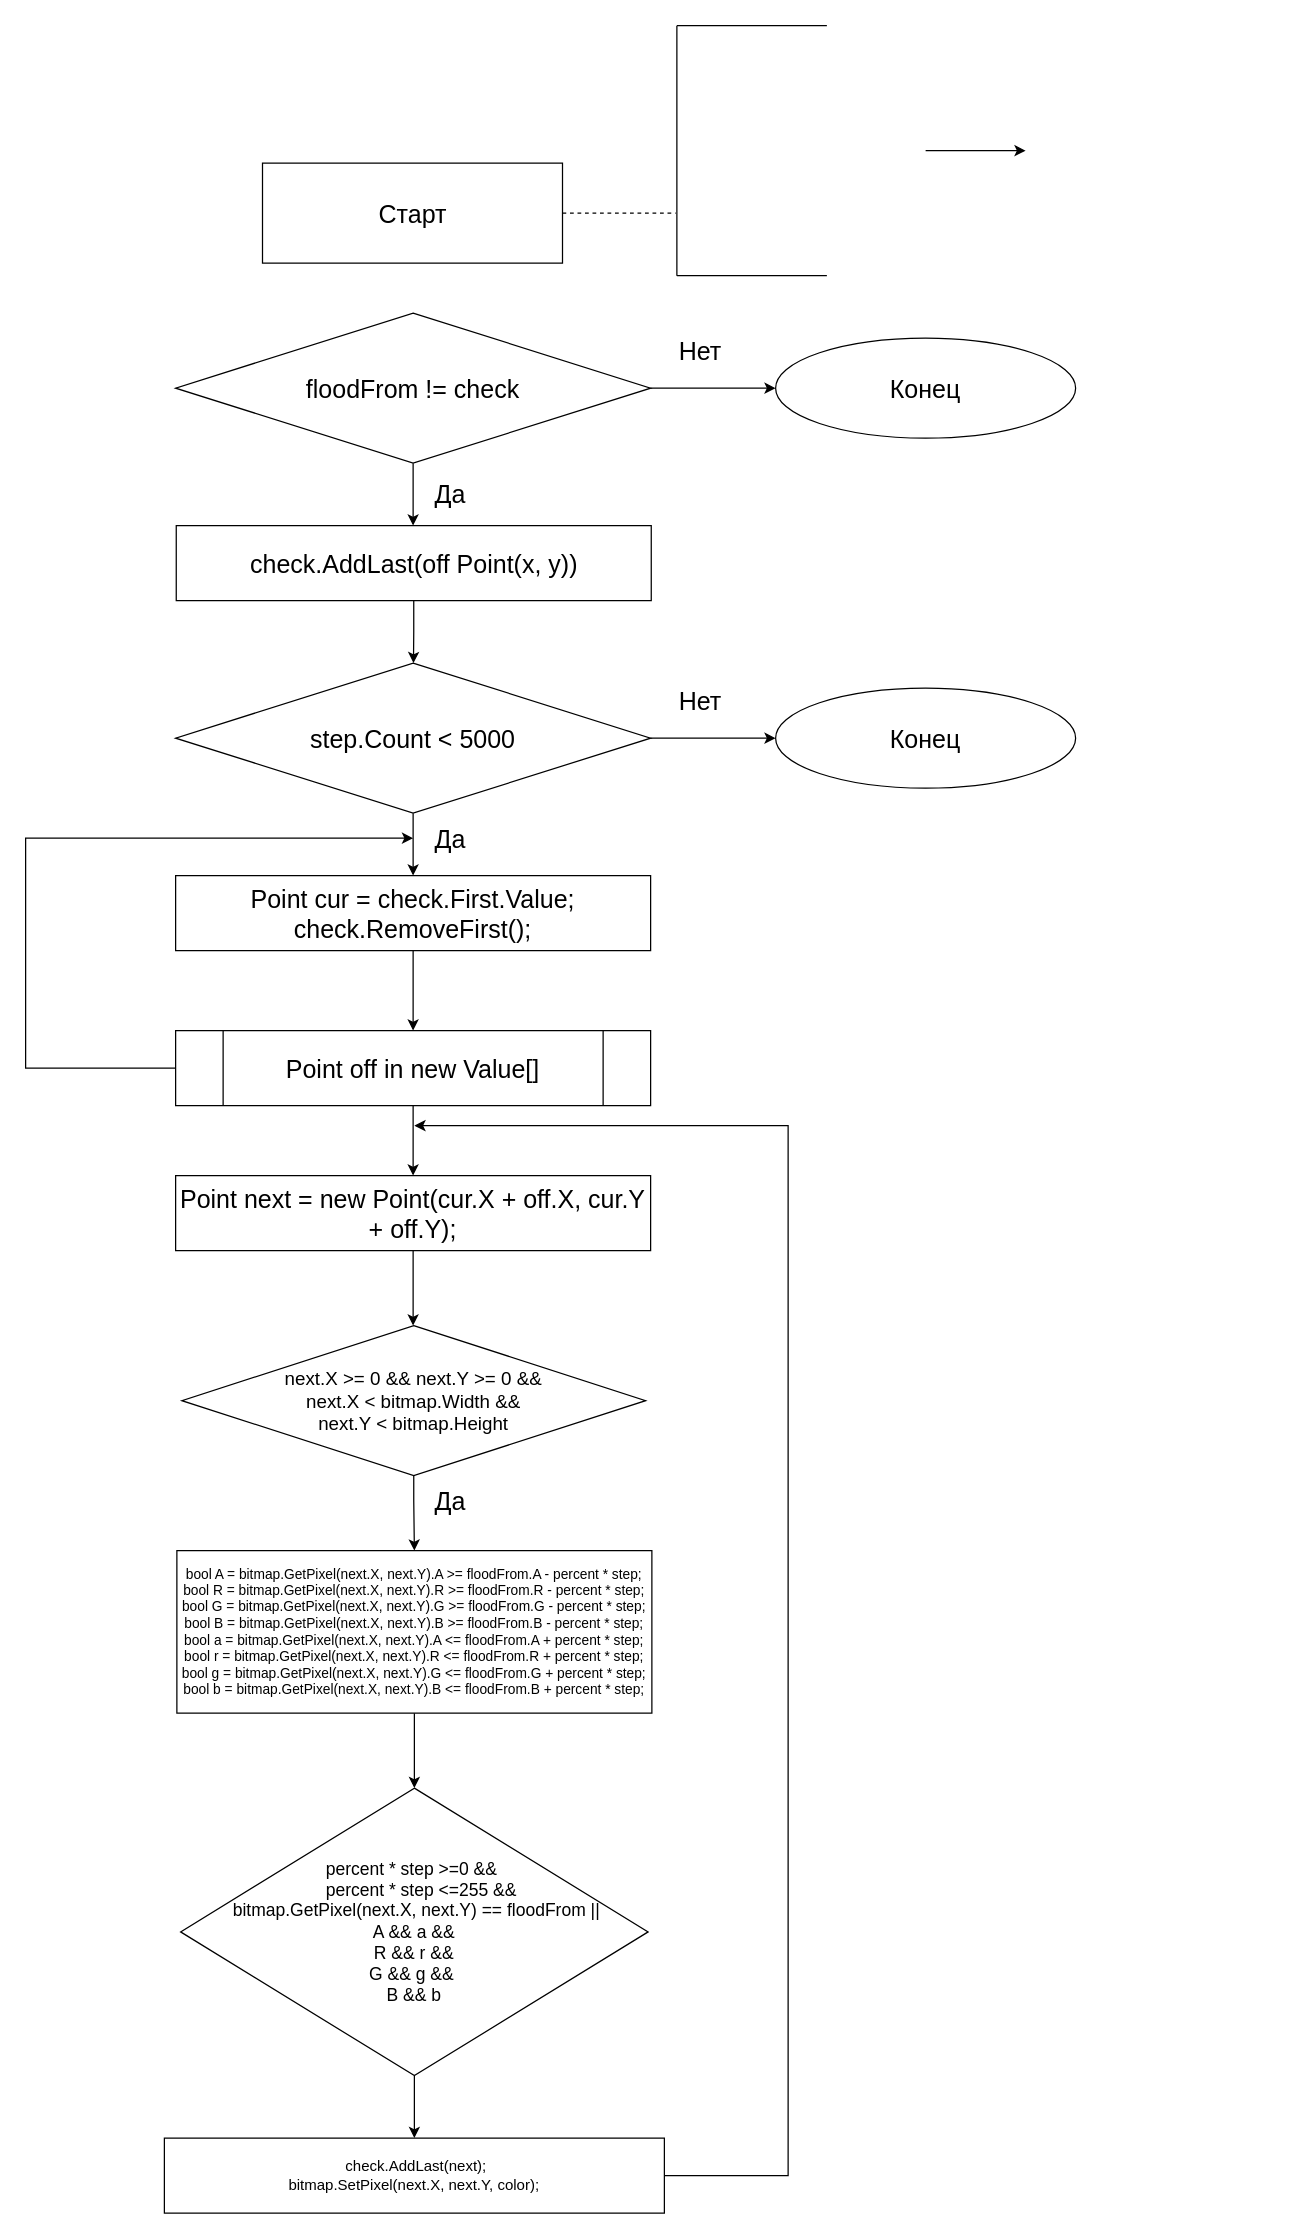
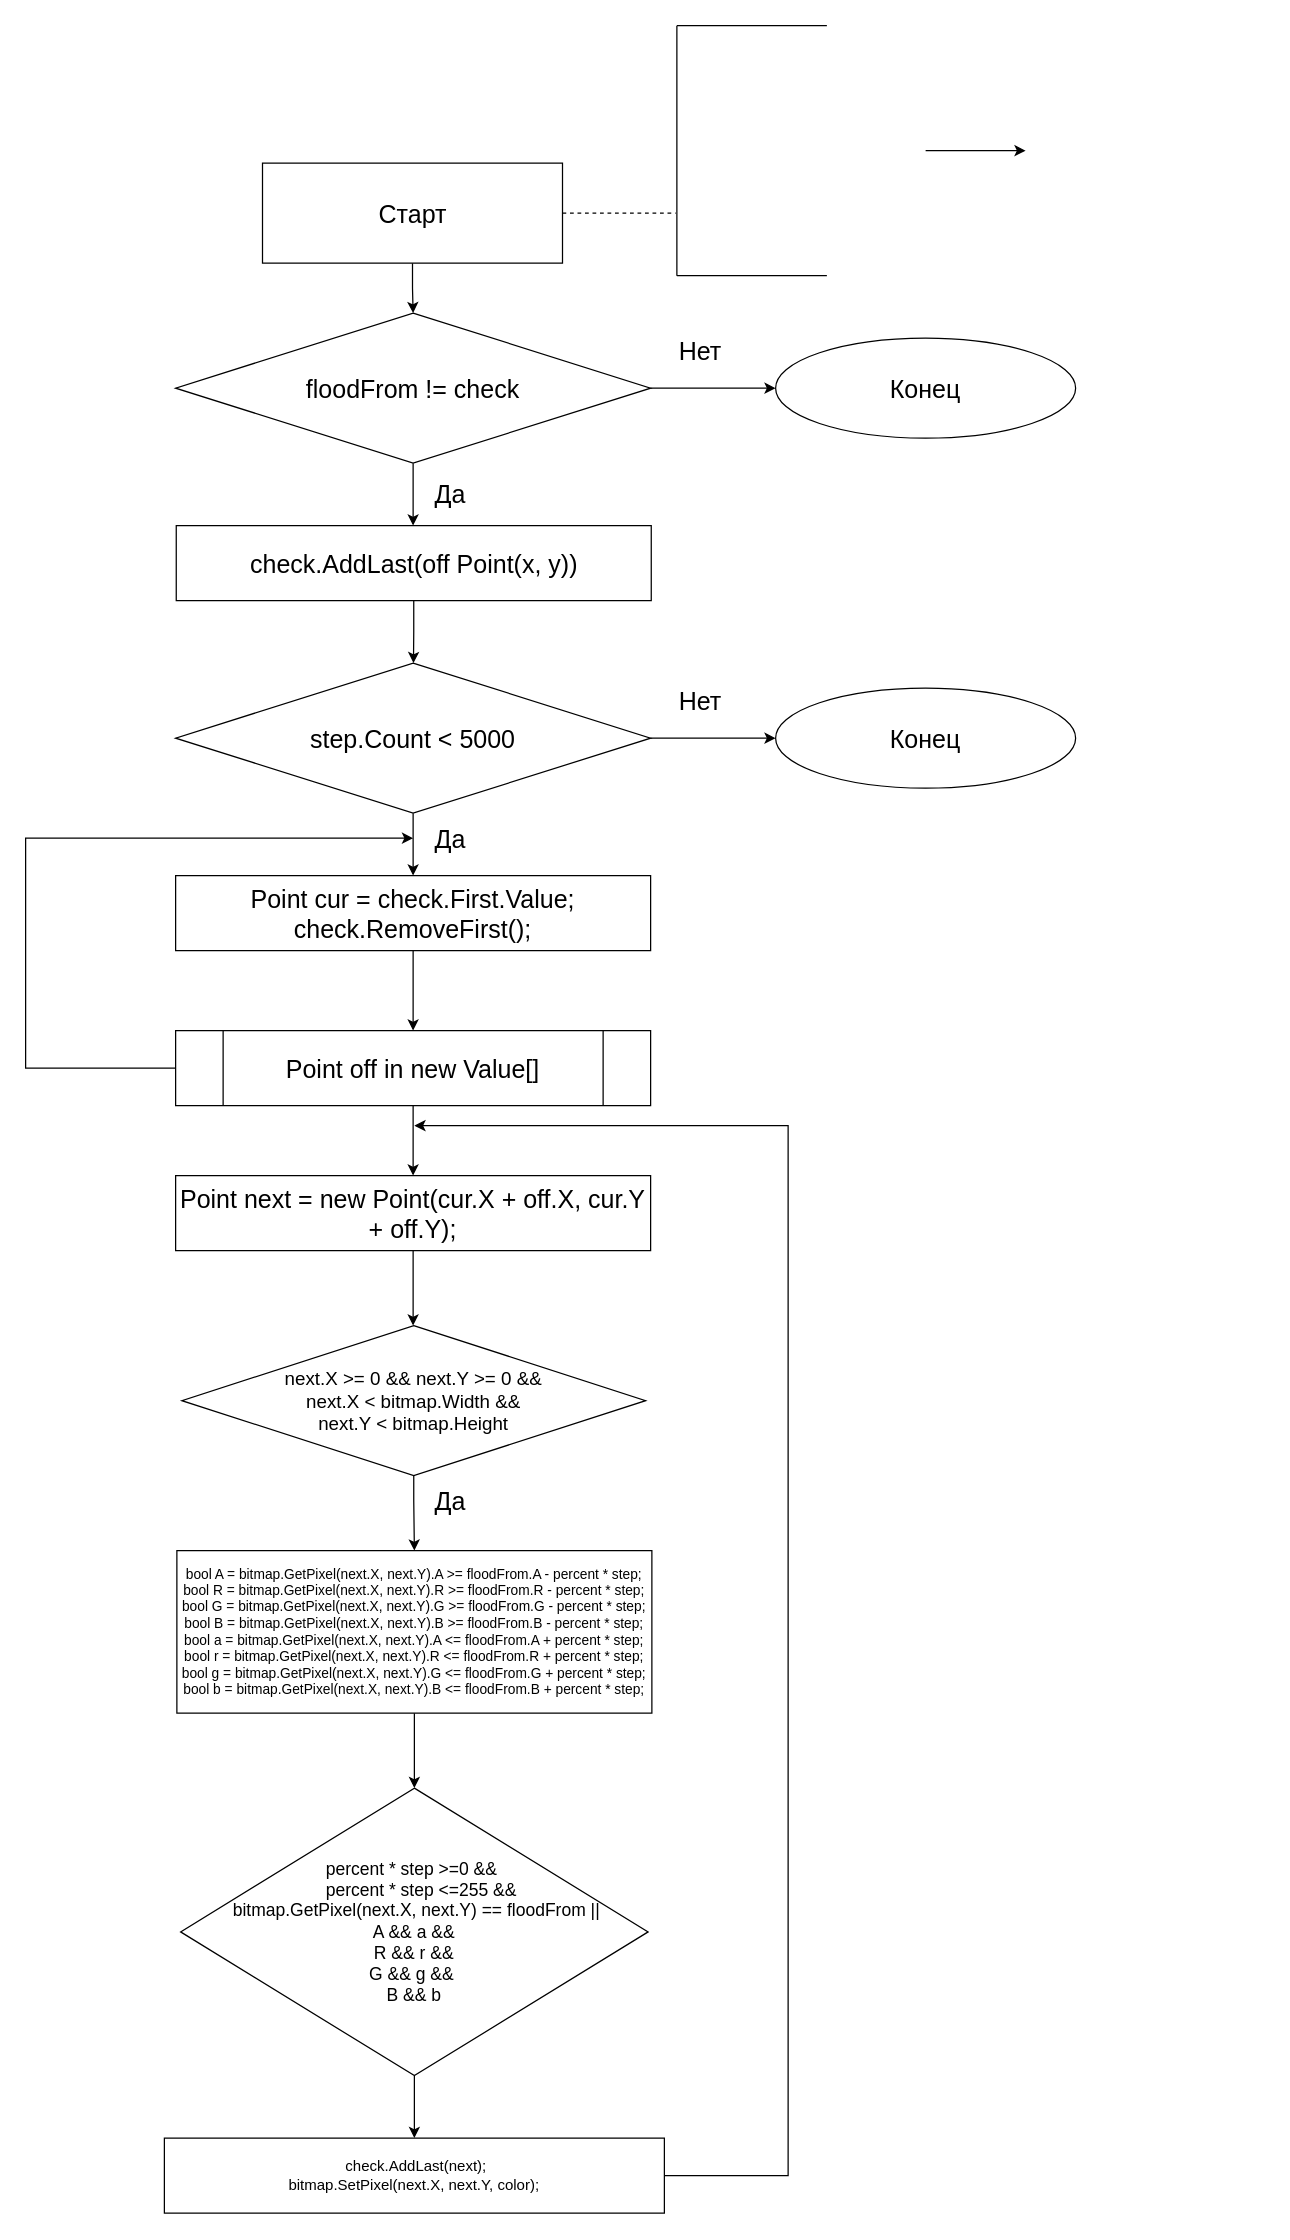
none -> (413, 284)
